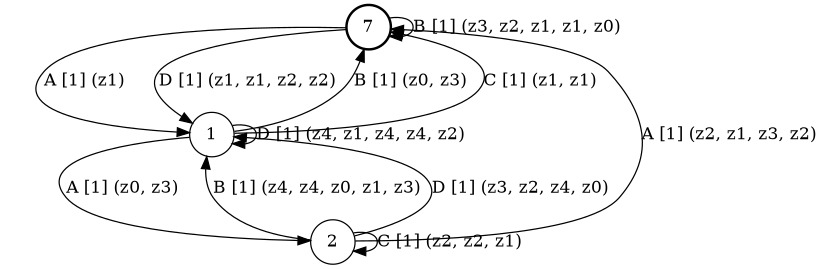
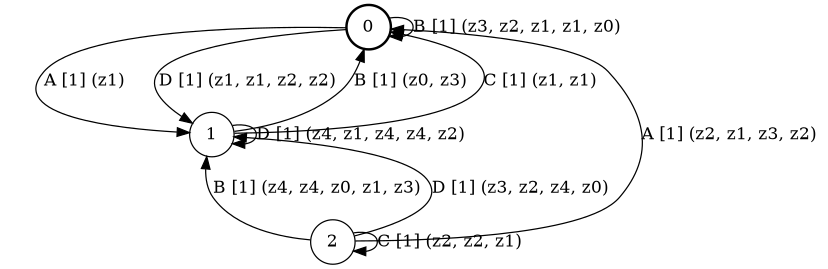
(369, 27) -> (369, 27)
(100, 216) -> none
